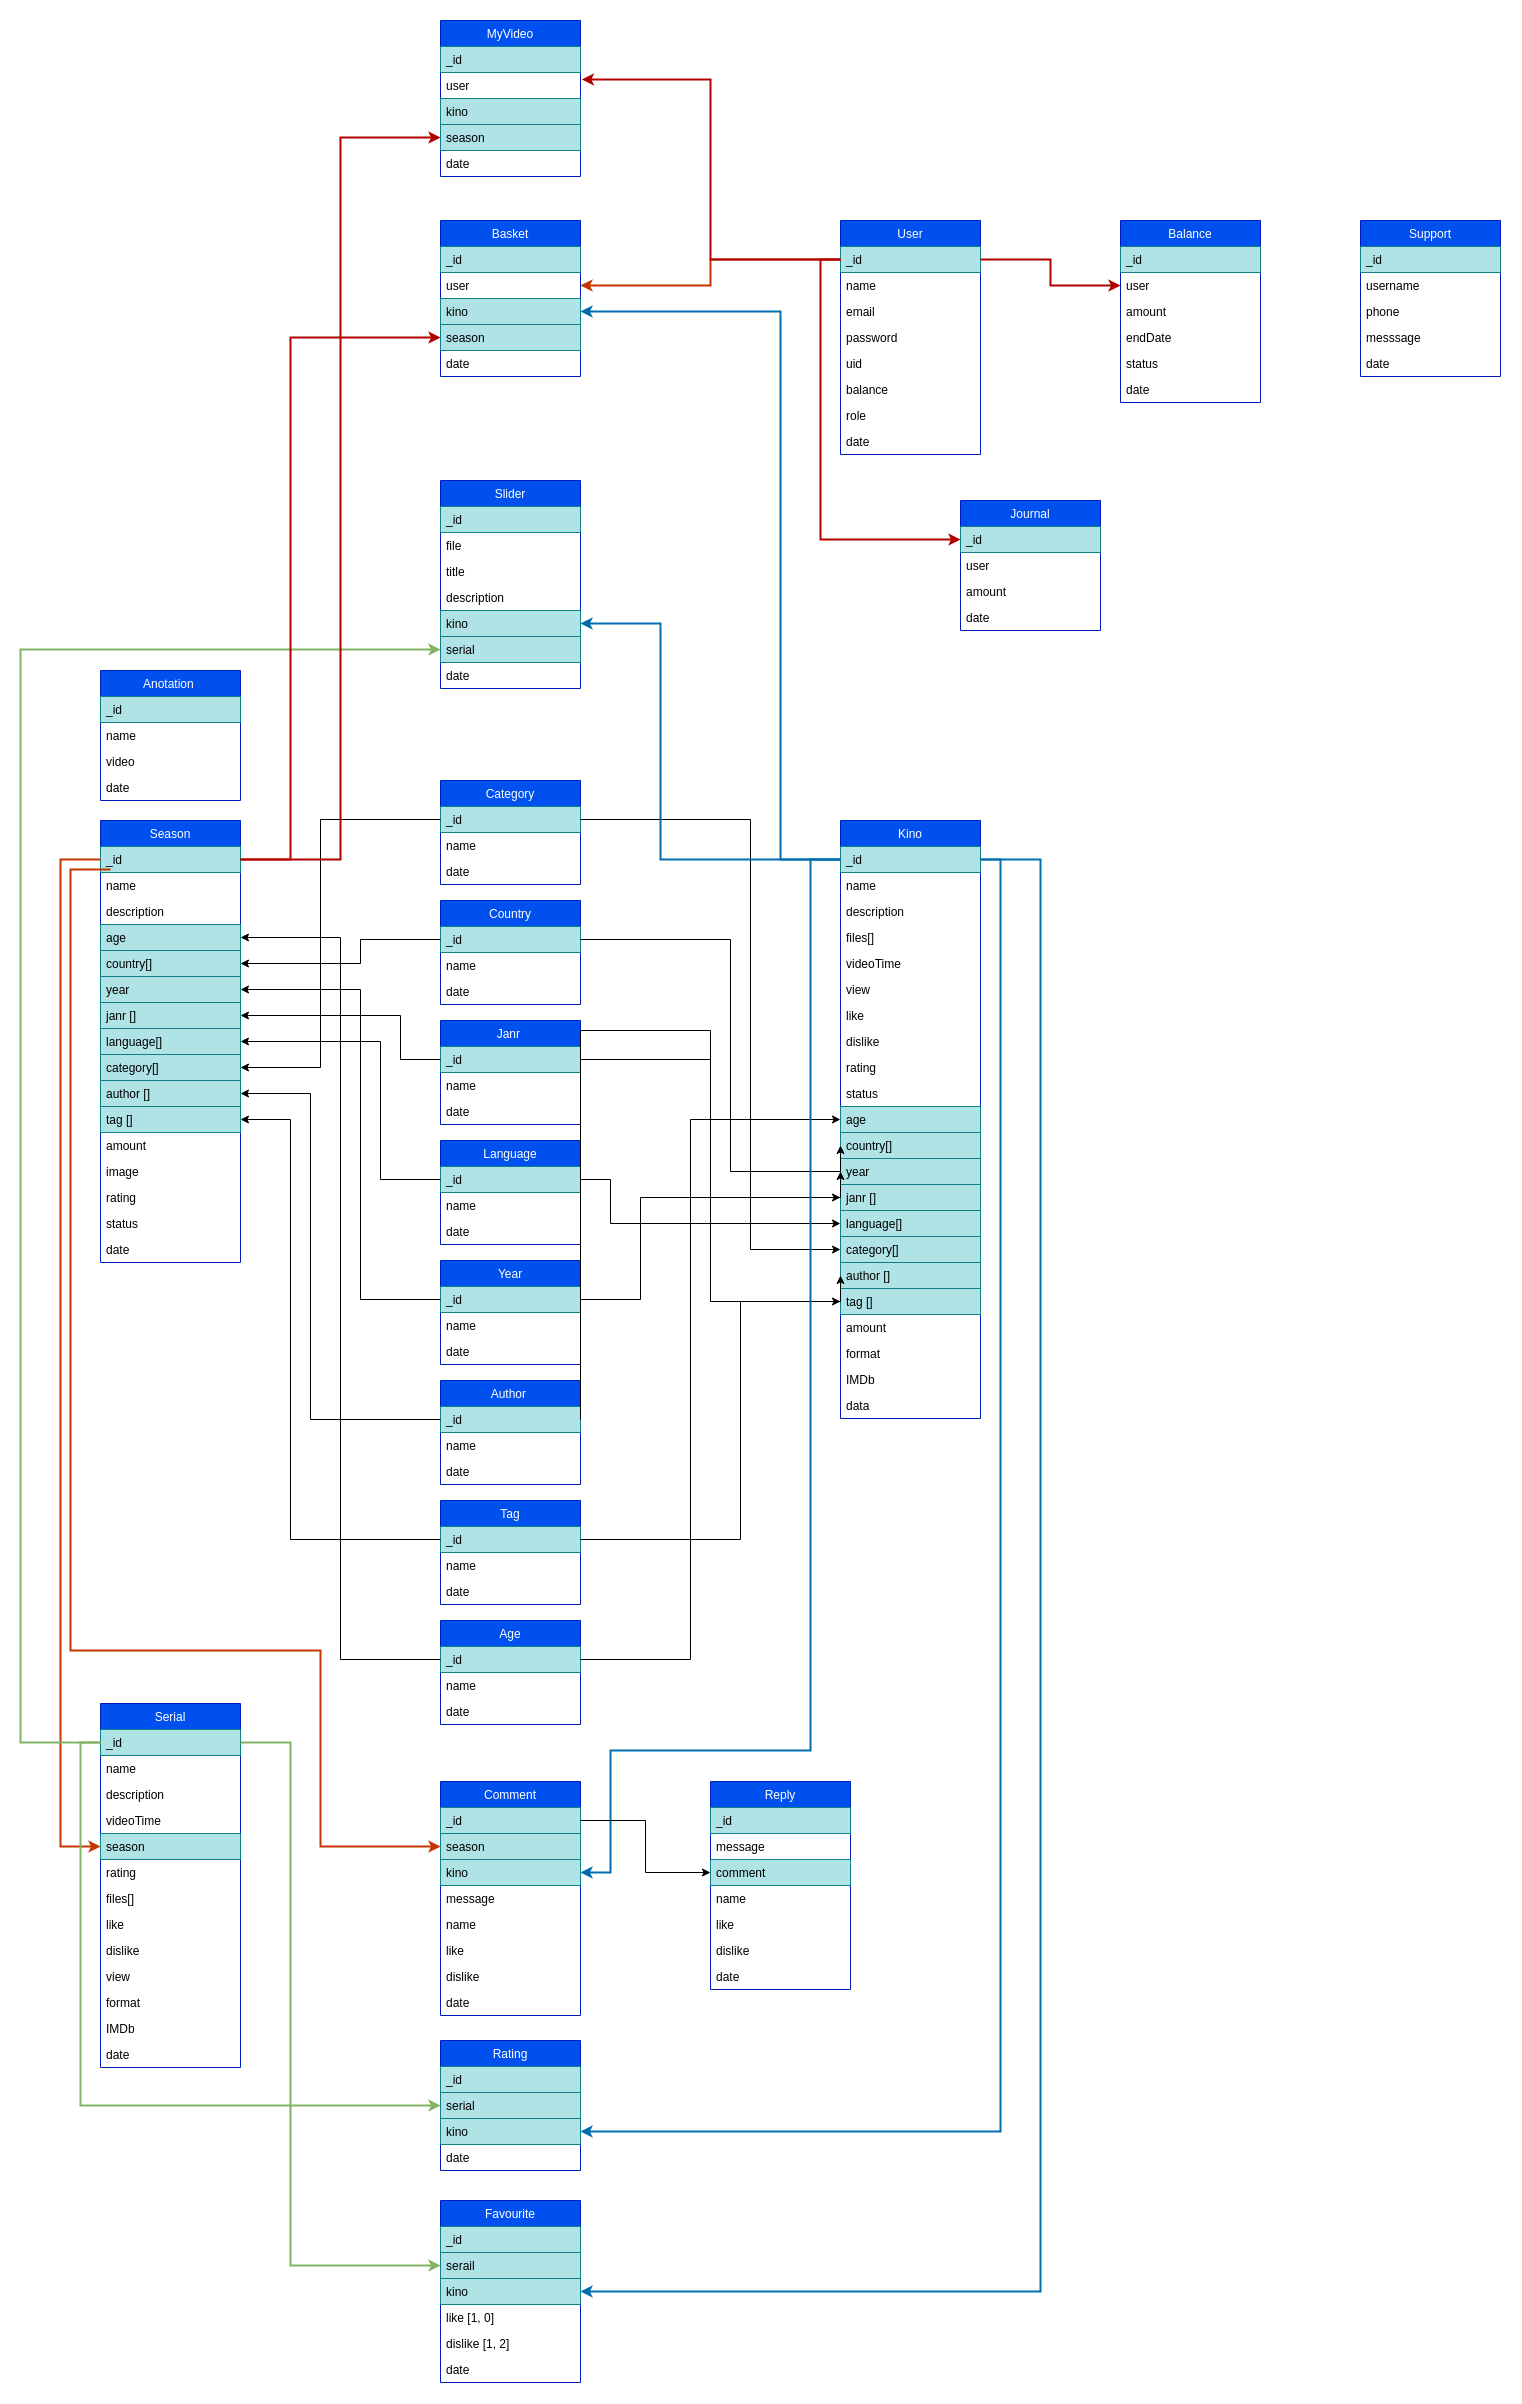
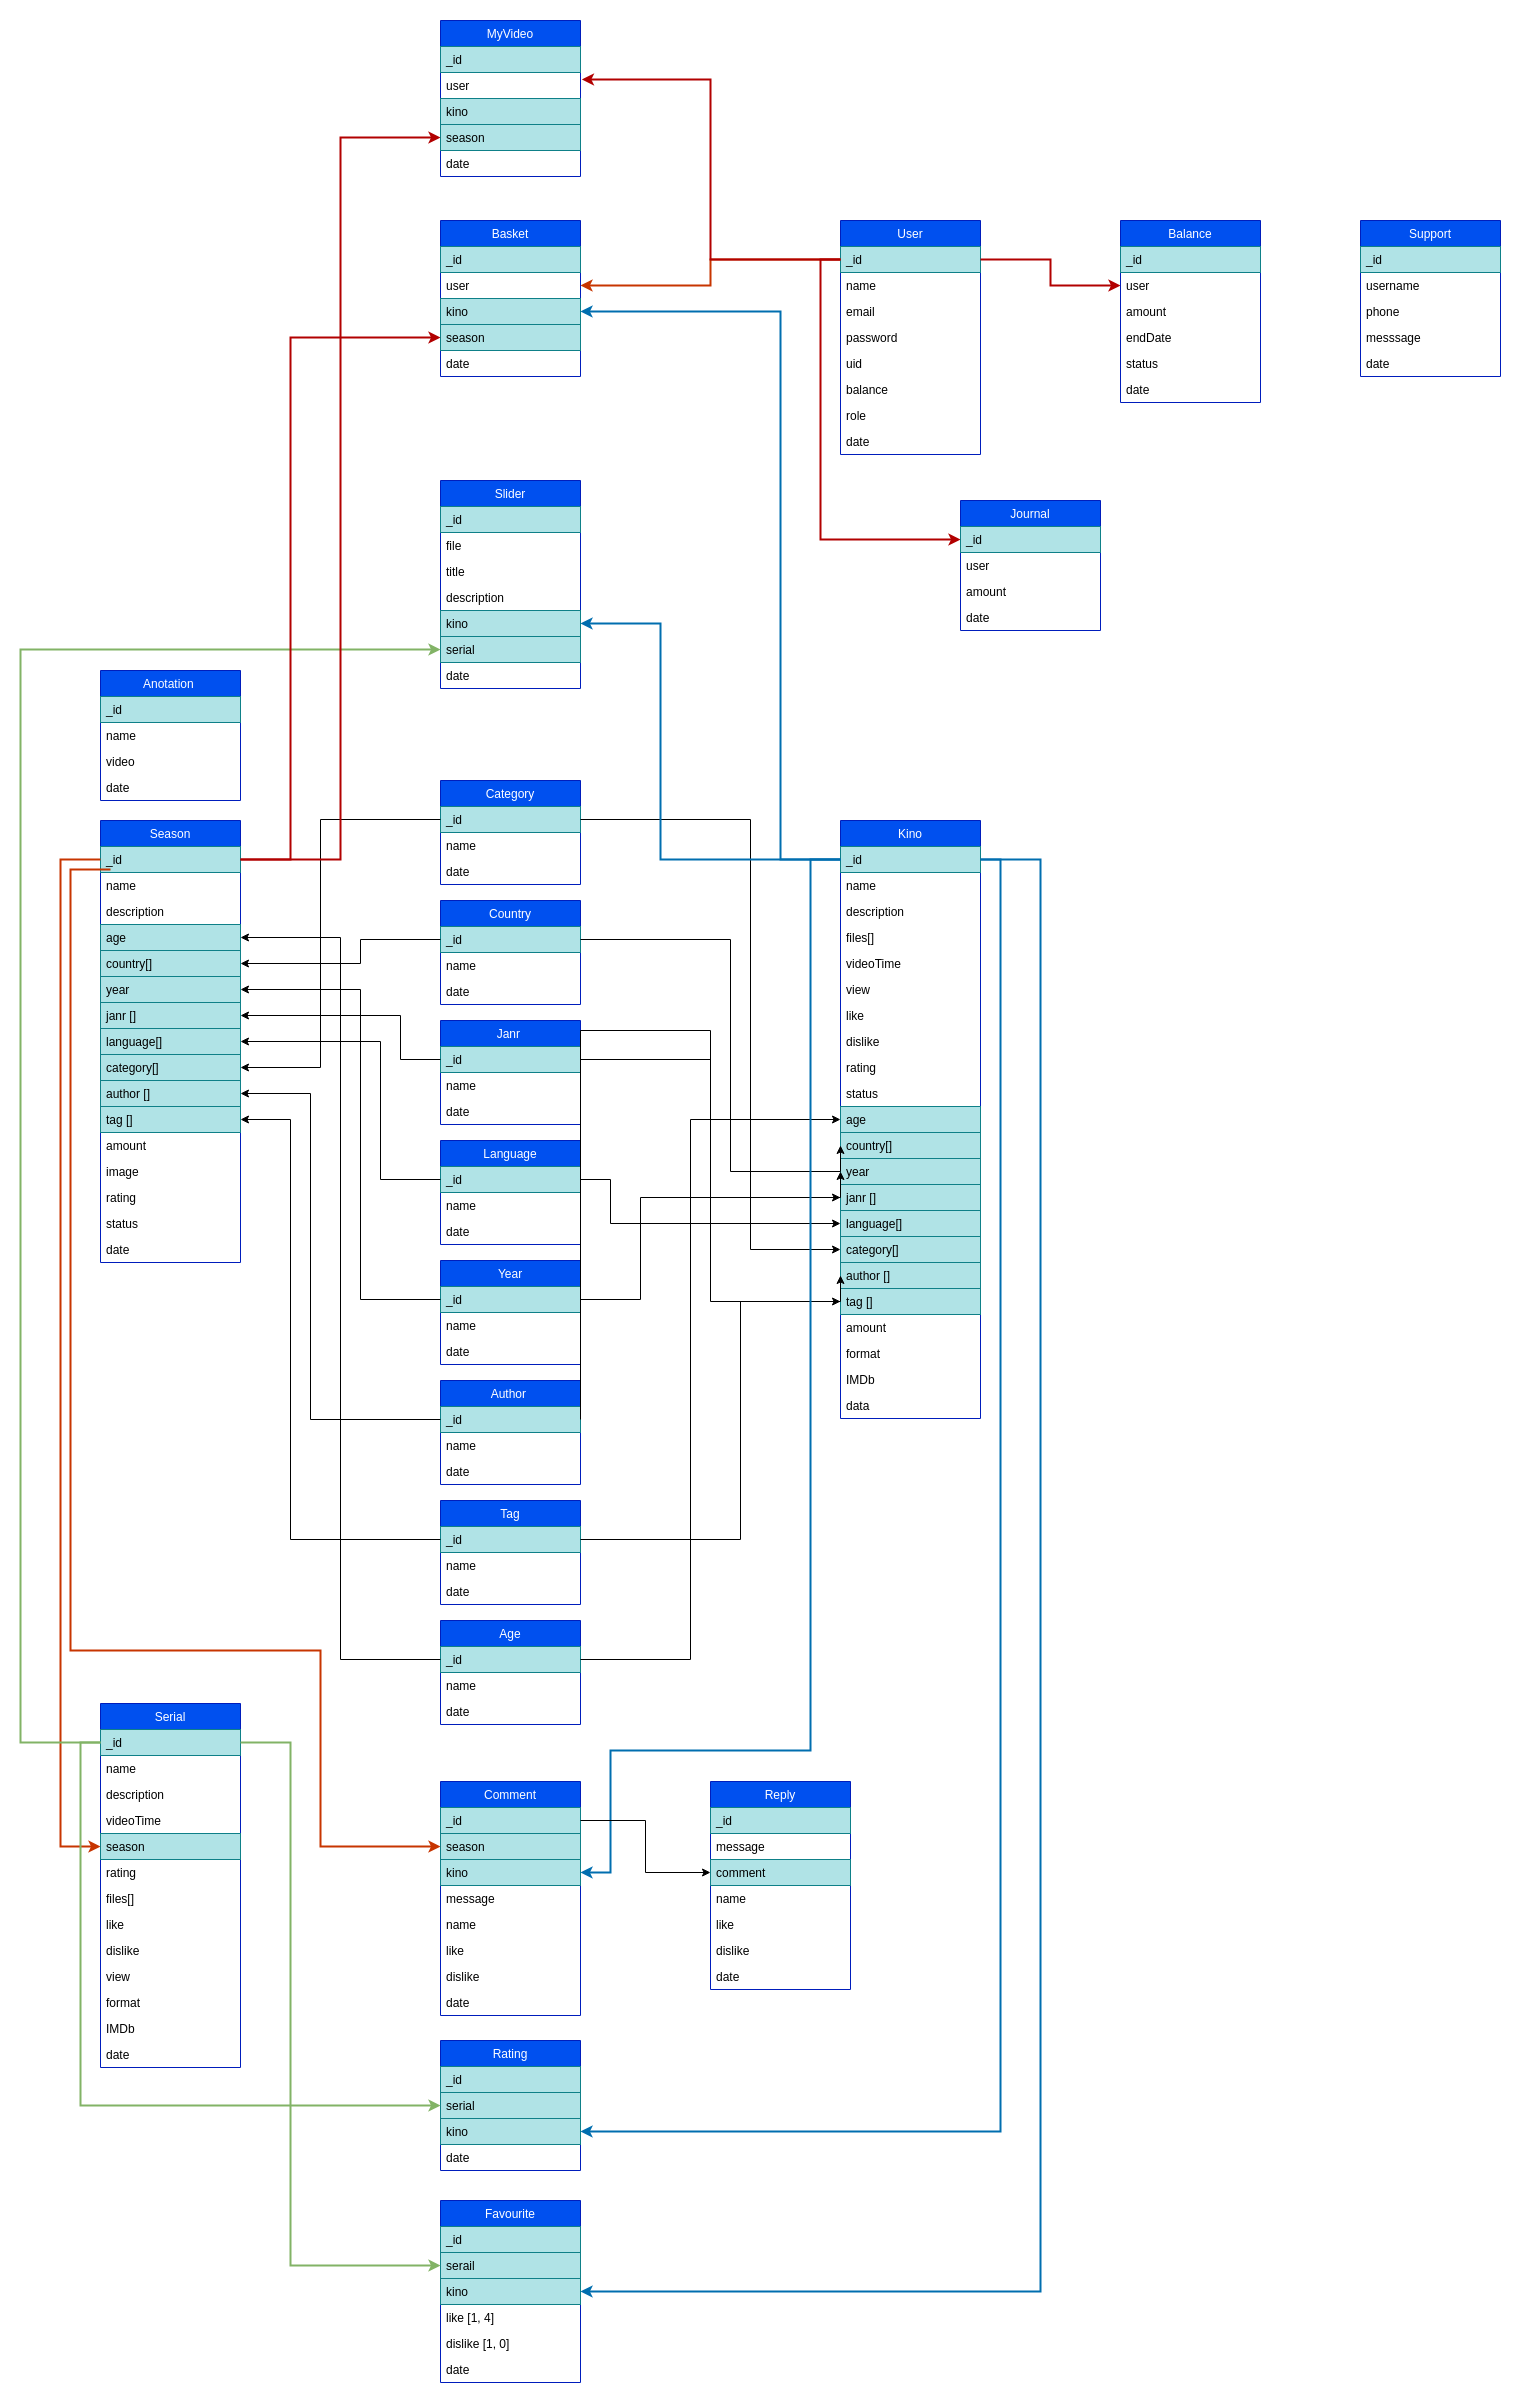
(475, 2318) -> (475, 2318)
(484, 2344) -> (484, 2344)
